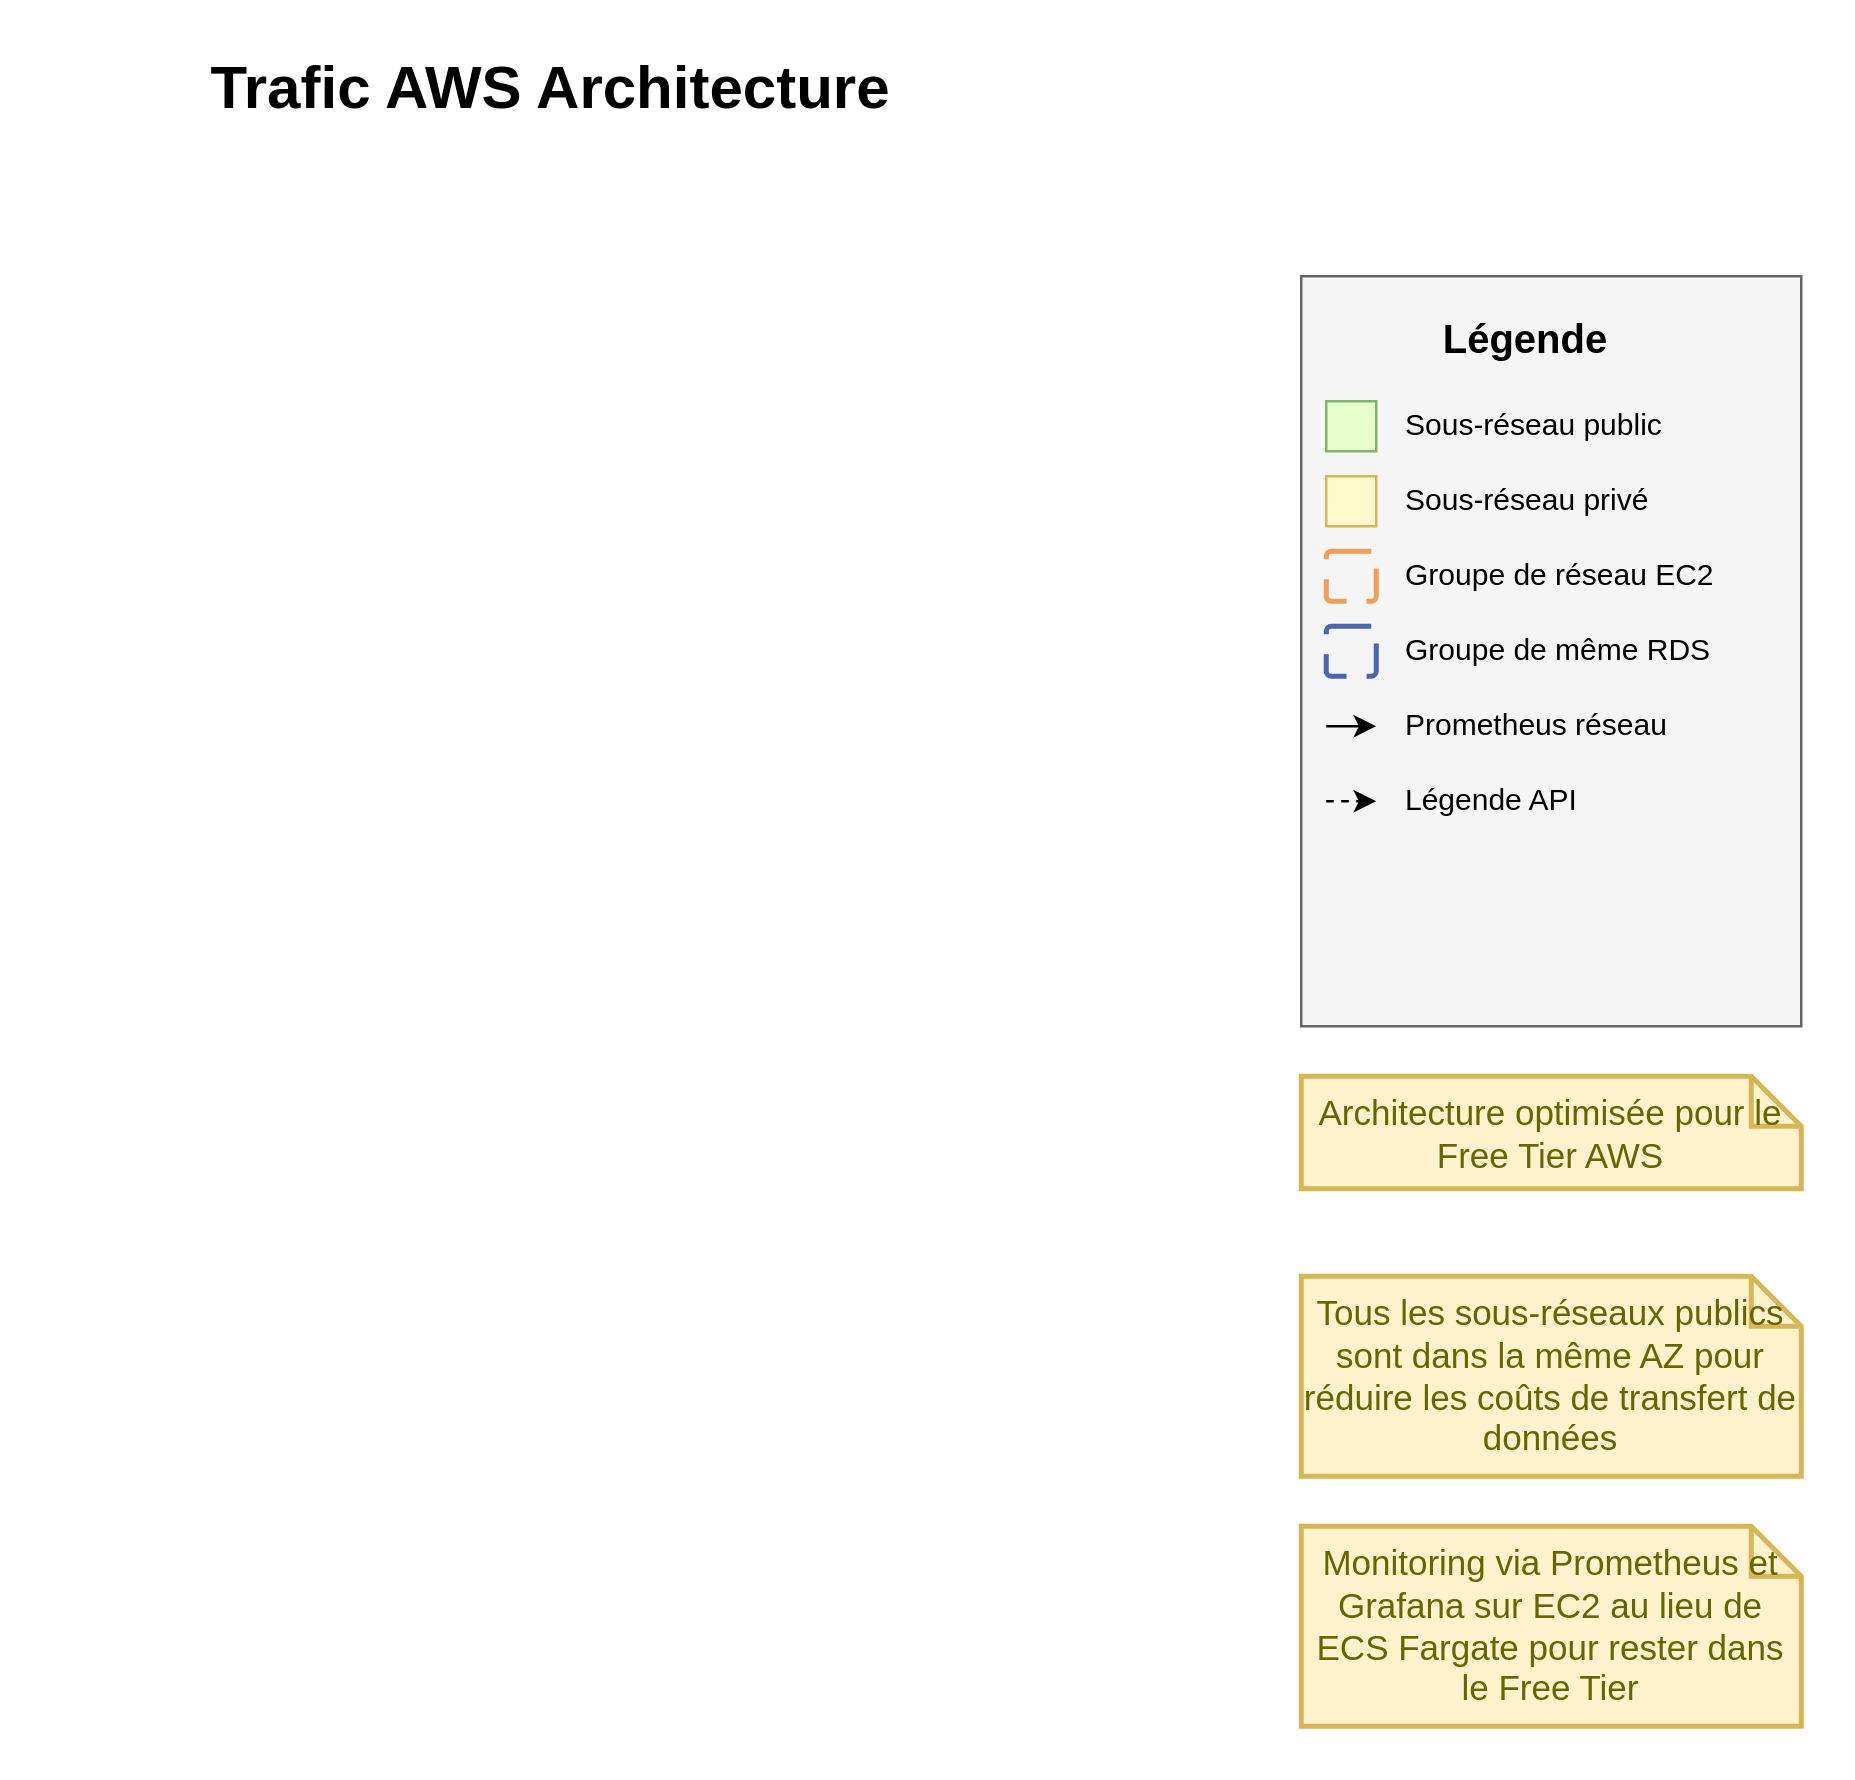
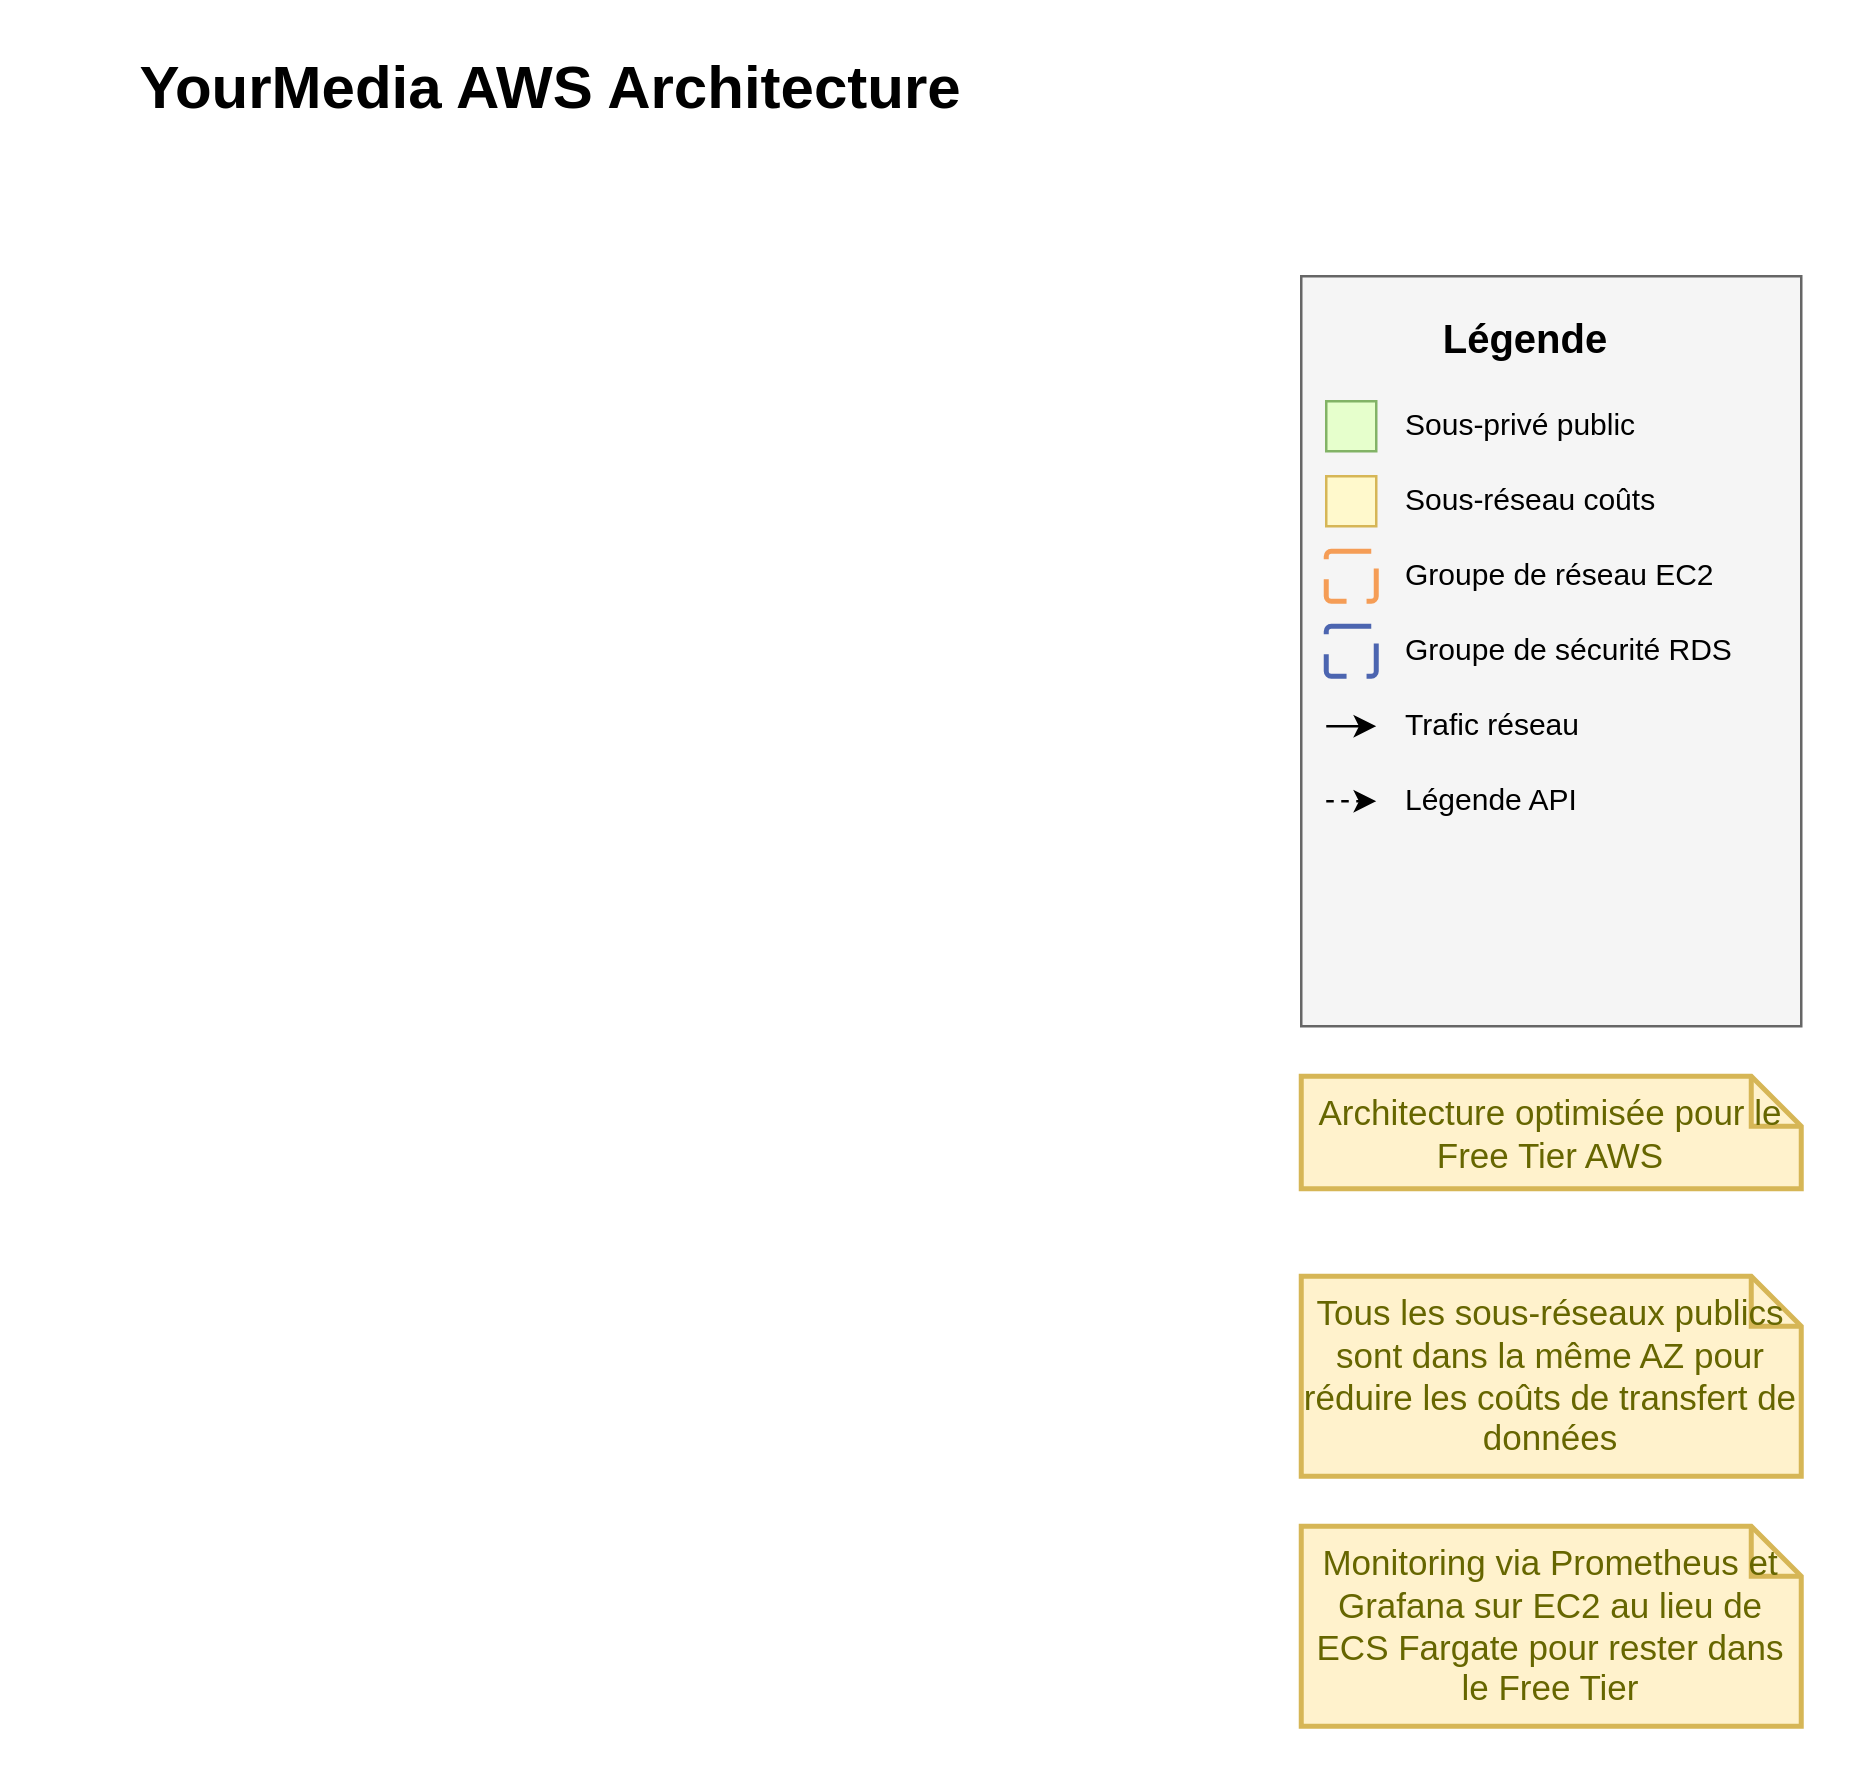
(551, 89) -> (551, 89)
(1546, 426) -> (1533, 426)
(1541, 501) -> (1545, 501)
(1546, 651) -> (1575, 651)
(1545, 726) -> (1508, 726)
